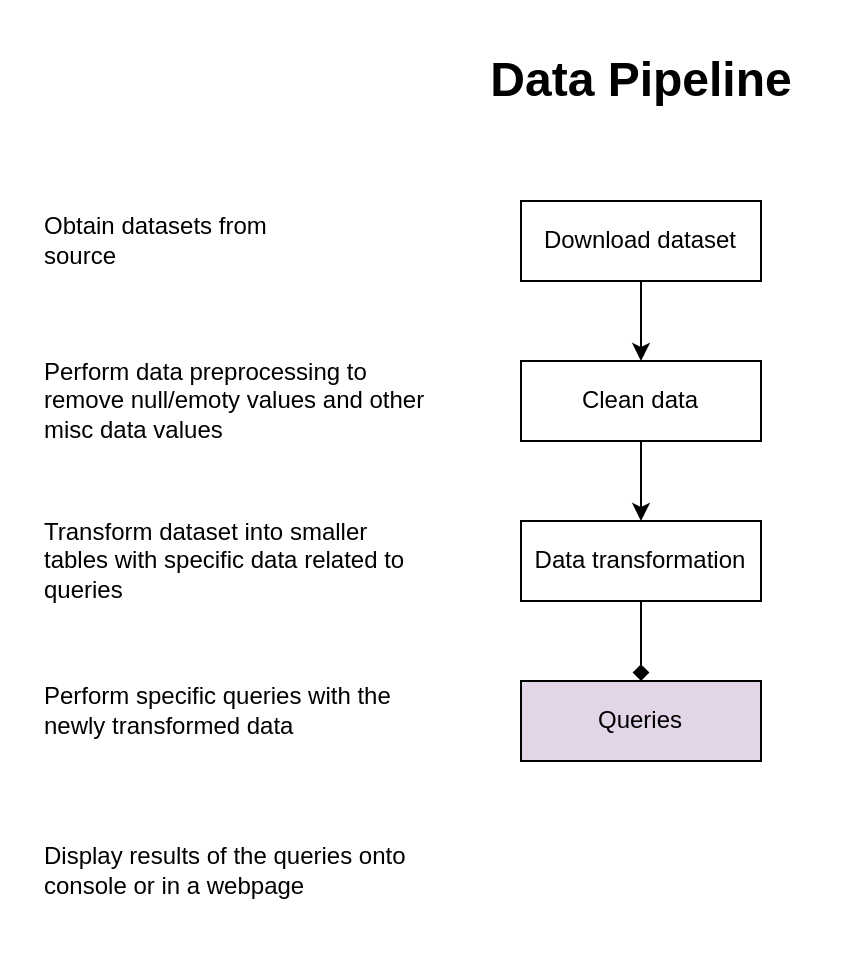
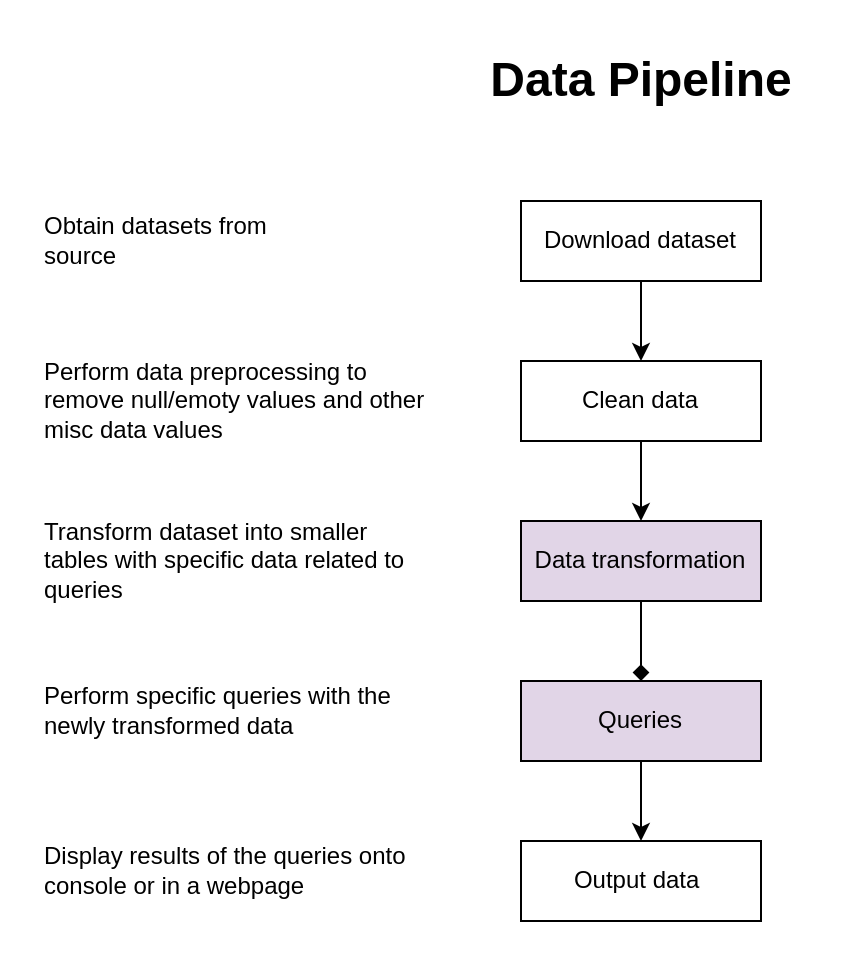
(641, 561) -> (641, 561)
none -> (641, 794)
none -> (641, 881)
